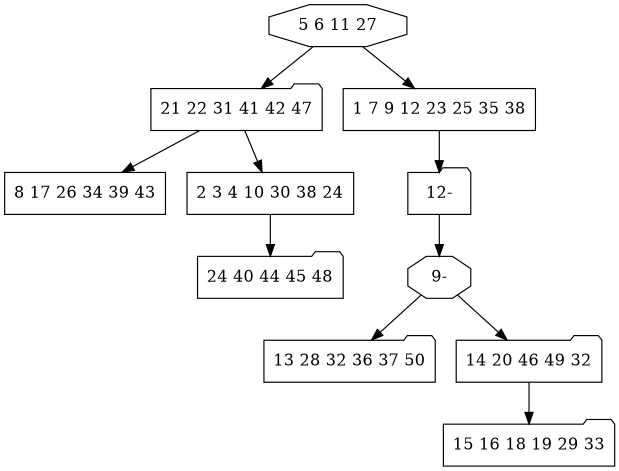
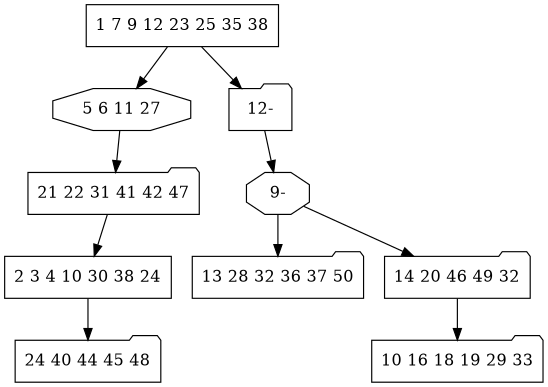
(384, 64) -> (155, 63)
(85, 193) -> none
(529, 445) -> (457, 361)
